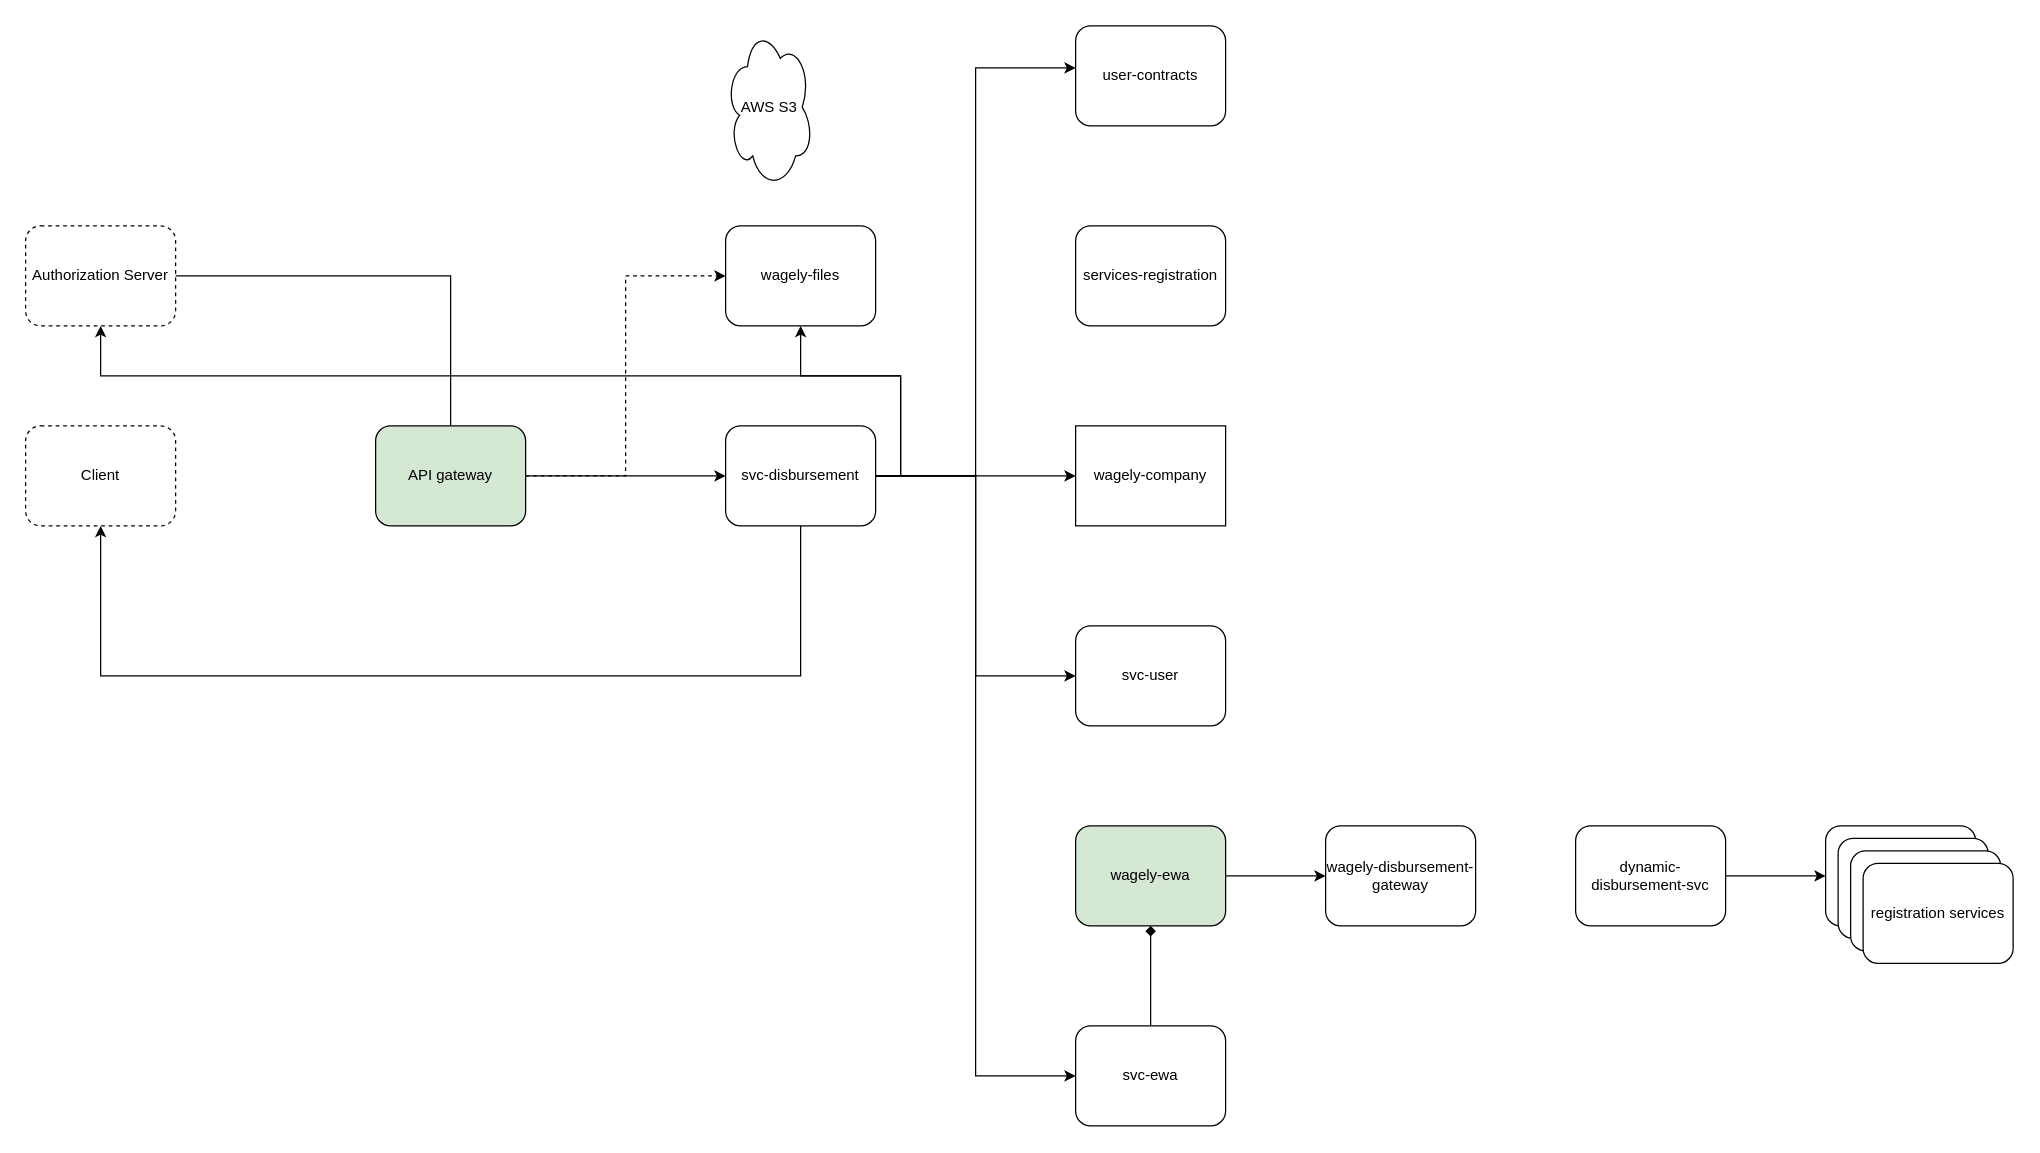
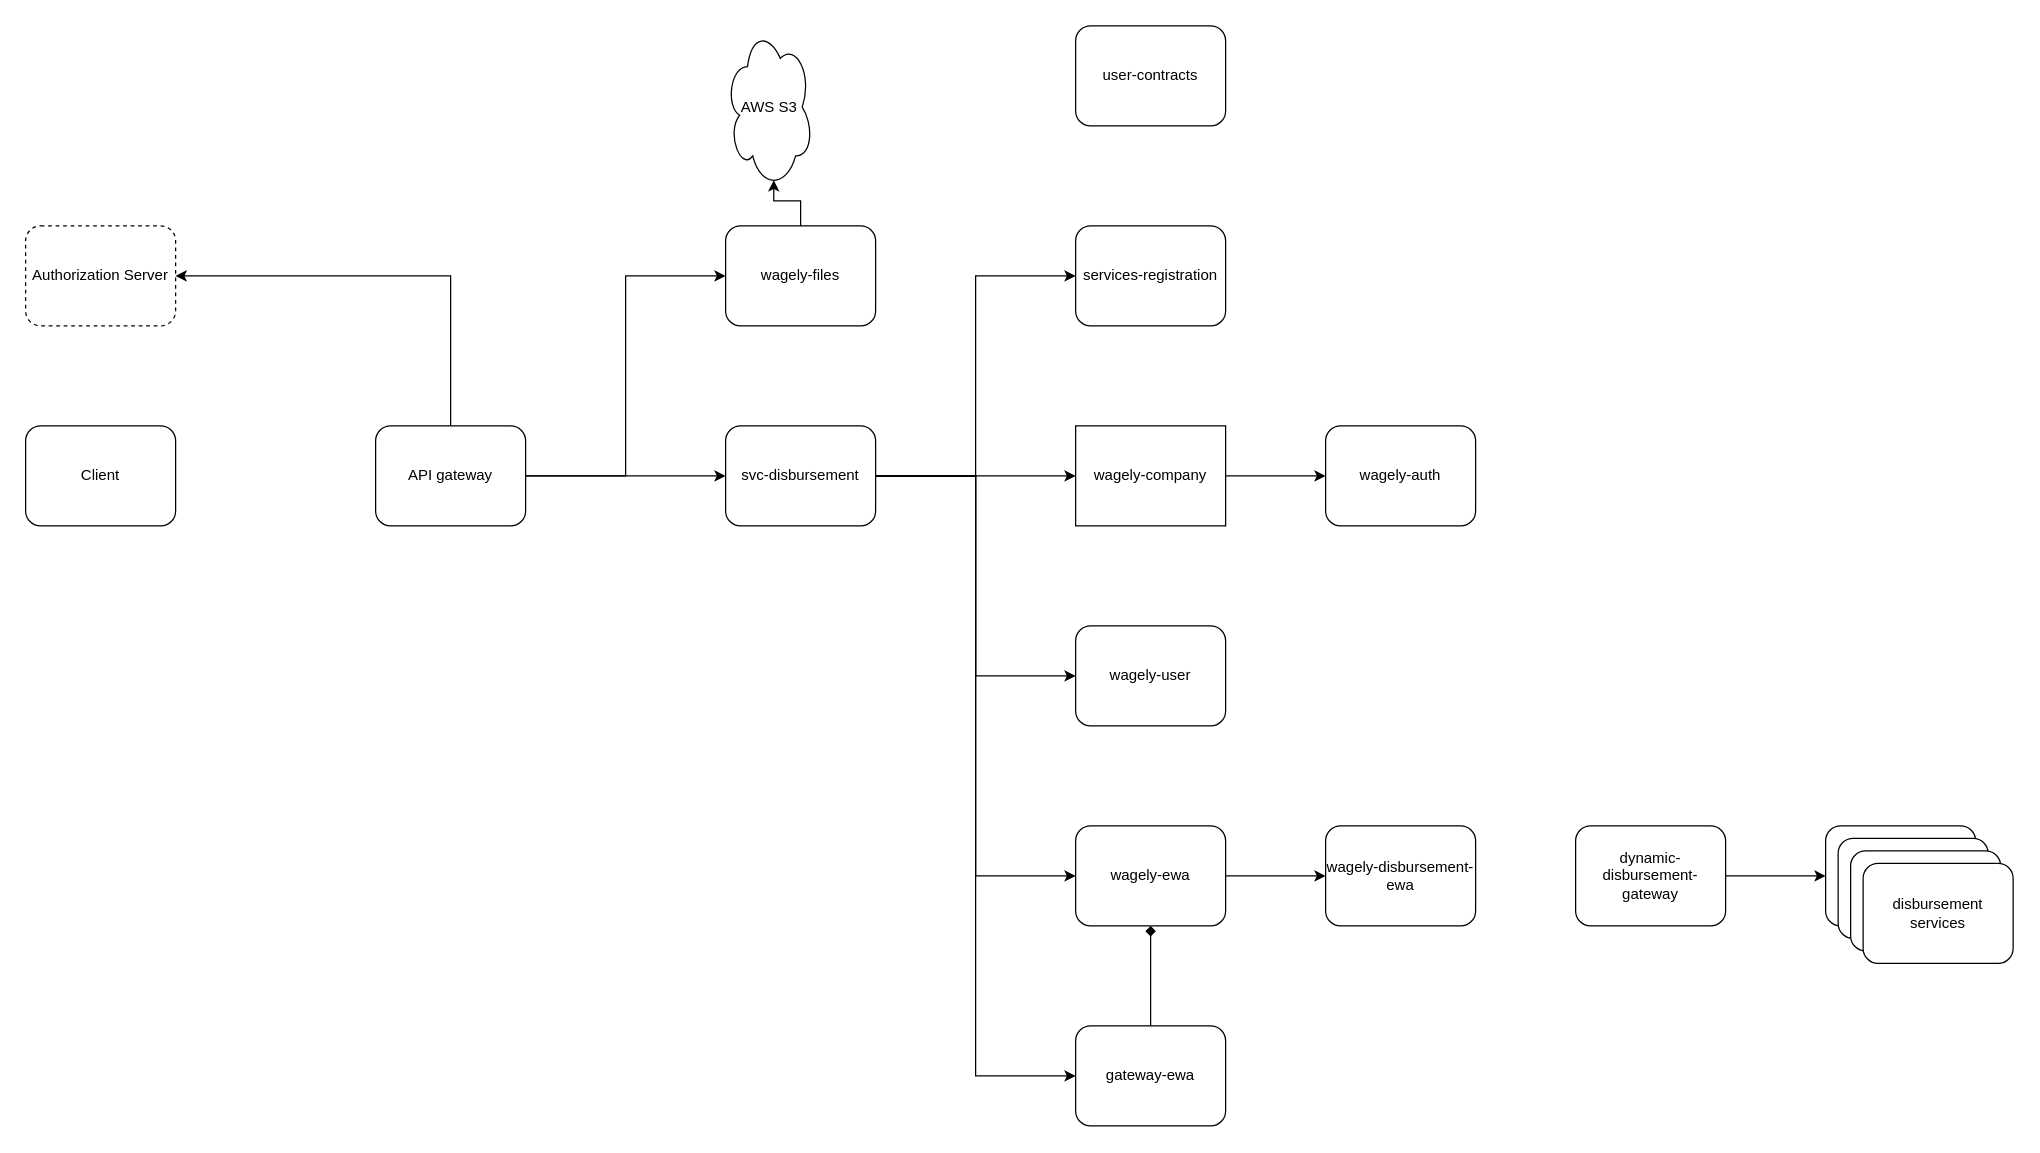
(976, 125) -> none
none -> (794, 201)
(182, 276) -> (186, 276)
(626, 330) -> (626, 330)
(801, 353) -> (1022, 276)
(429, 376) -> (1023, 876)
(101, 476) -> (101, 476)
(451, 476) -> (451, 476)
none -> (1272, 476)
none -> (1401, 476)
(455, 676) -> none
(1151, 676) -> (1151, 676)
(1151, 876) -> (1151, 876)
(1401, 876) -> (1401, 876)
(1651, 876) -> (1651, 876)
(1938, 913) -> (1938, 913)
(1151, 1076) -> (1151, 1076)
